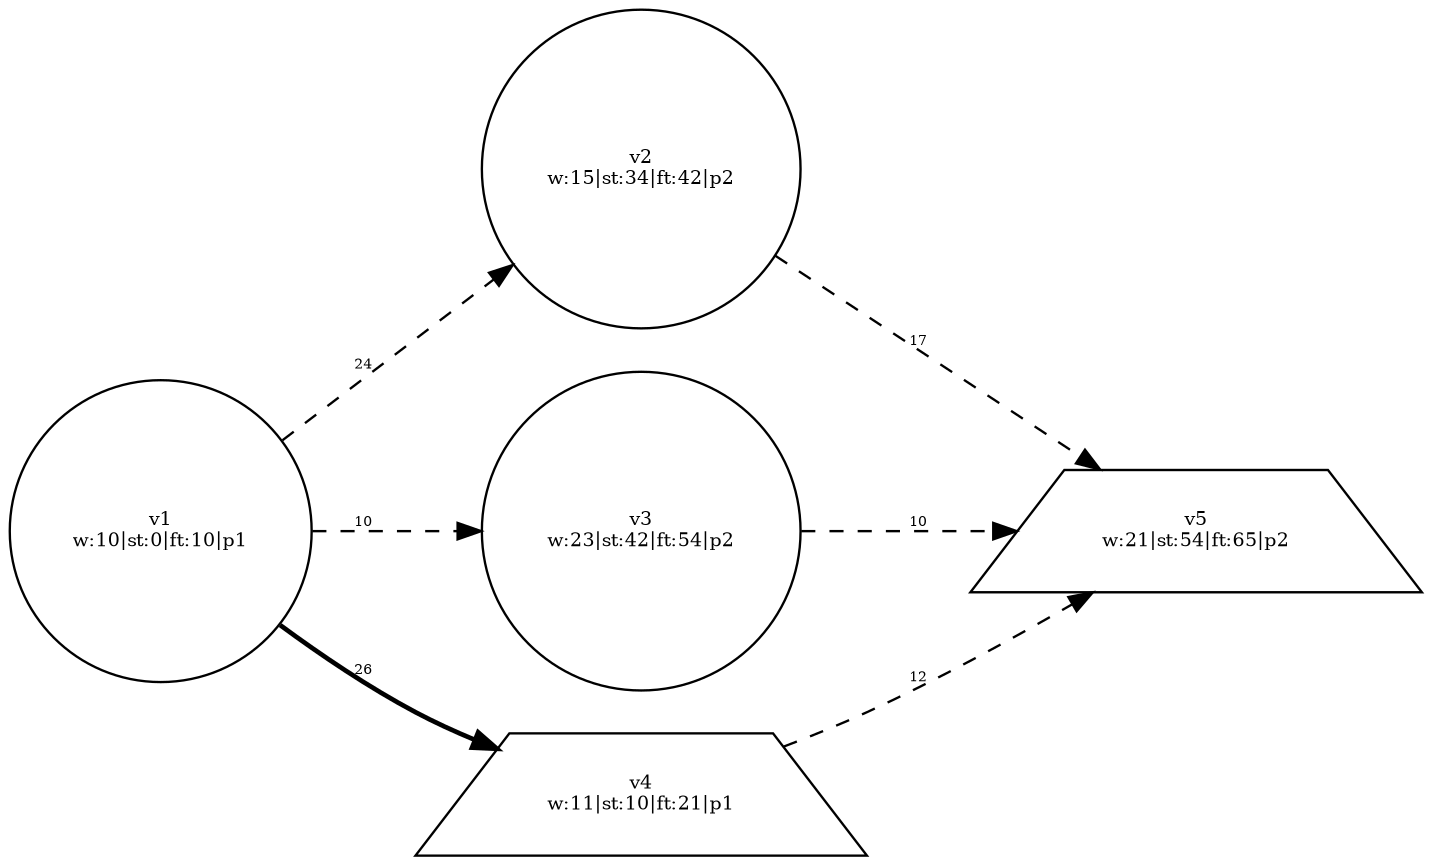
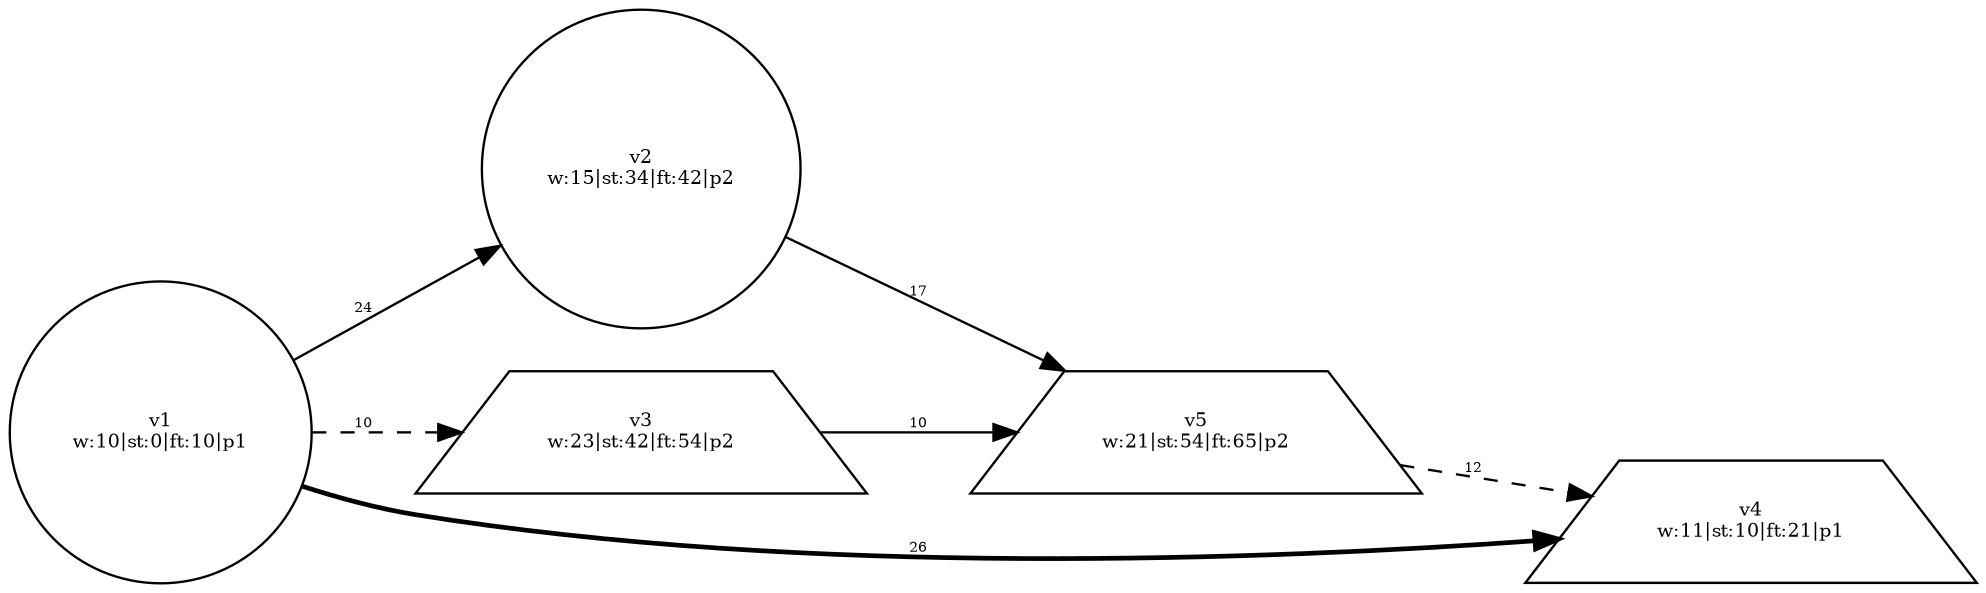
(927, 356) -> (914, 299)
(388, 360) -> (386, 309)
(641, 531) -> (641, 432)
(897, 531) -> (907, 432)
(931, 681) -> (1484, 479)
